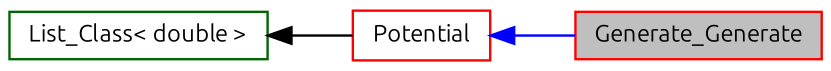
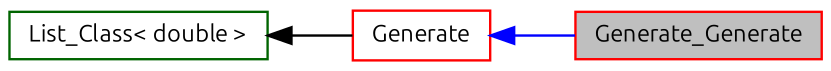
(422, 36) -> (422, 36)
